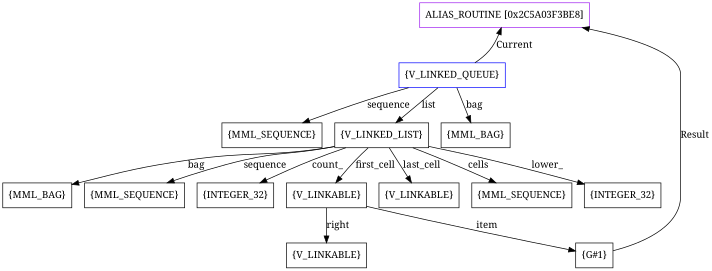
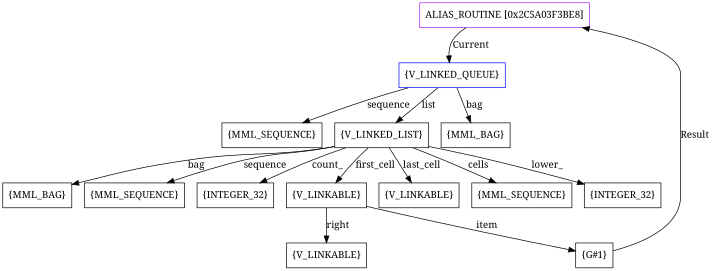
(489, 51) -> (453, 39)
